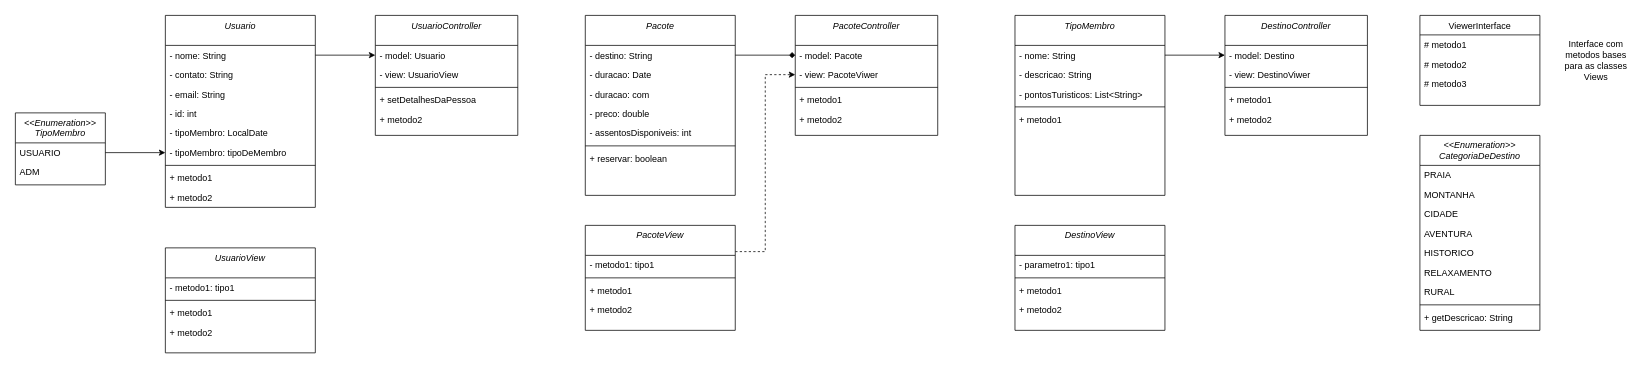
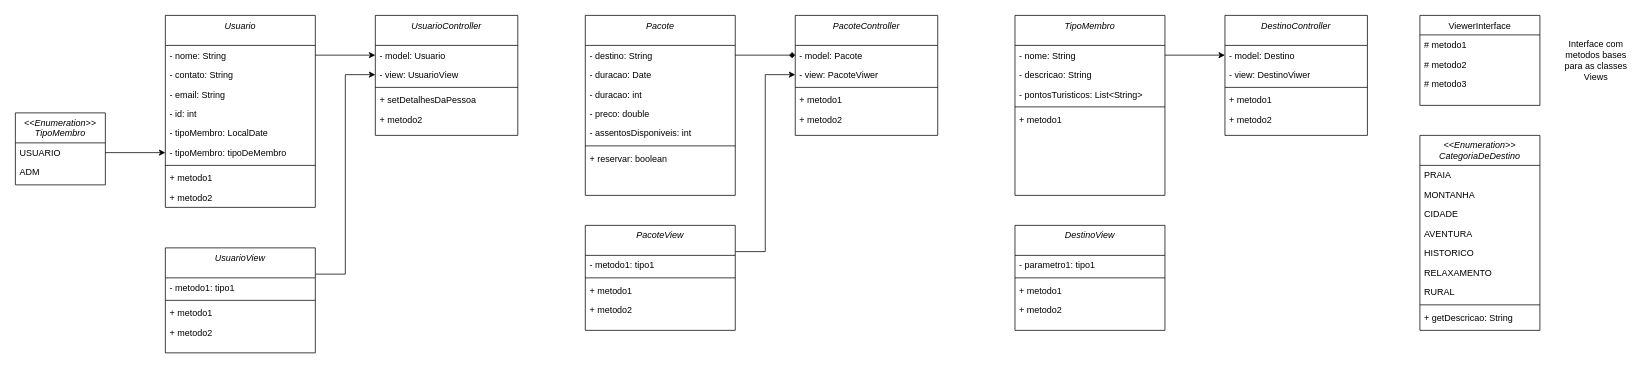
(621, 95) -> (620, 95)
none -> (345, 163)
(765, 167) -> (765, 167)
